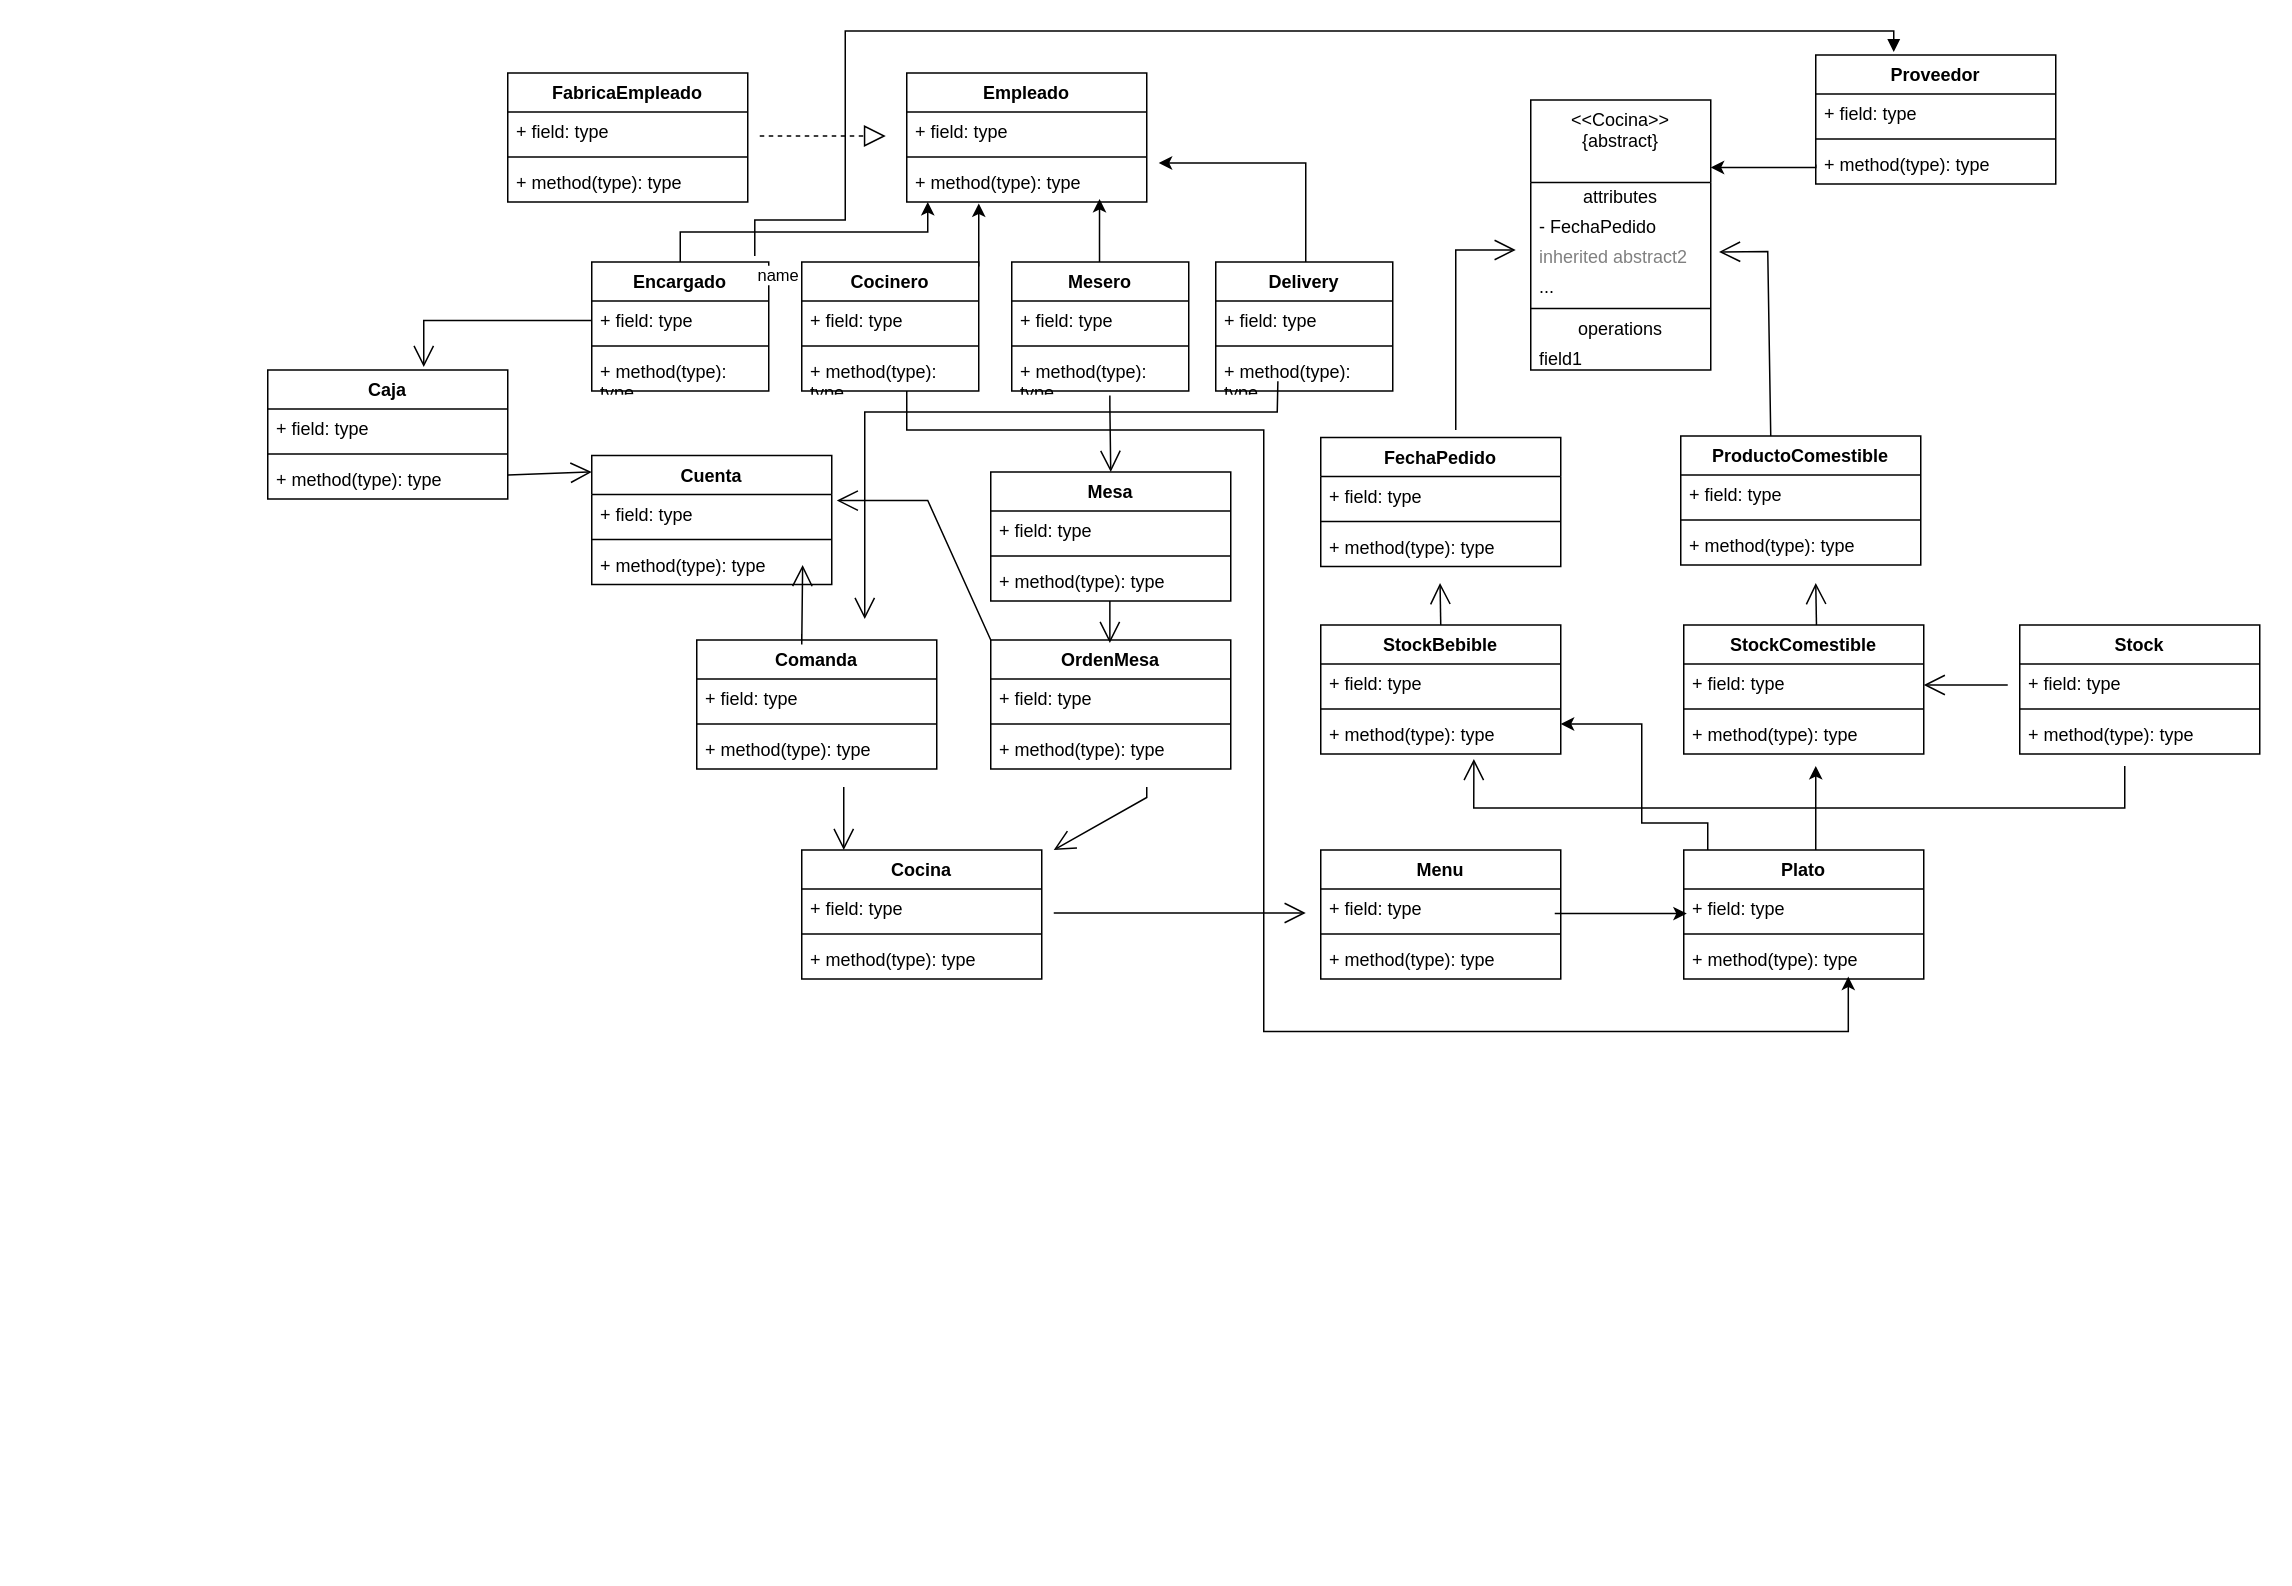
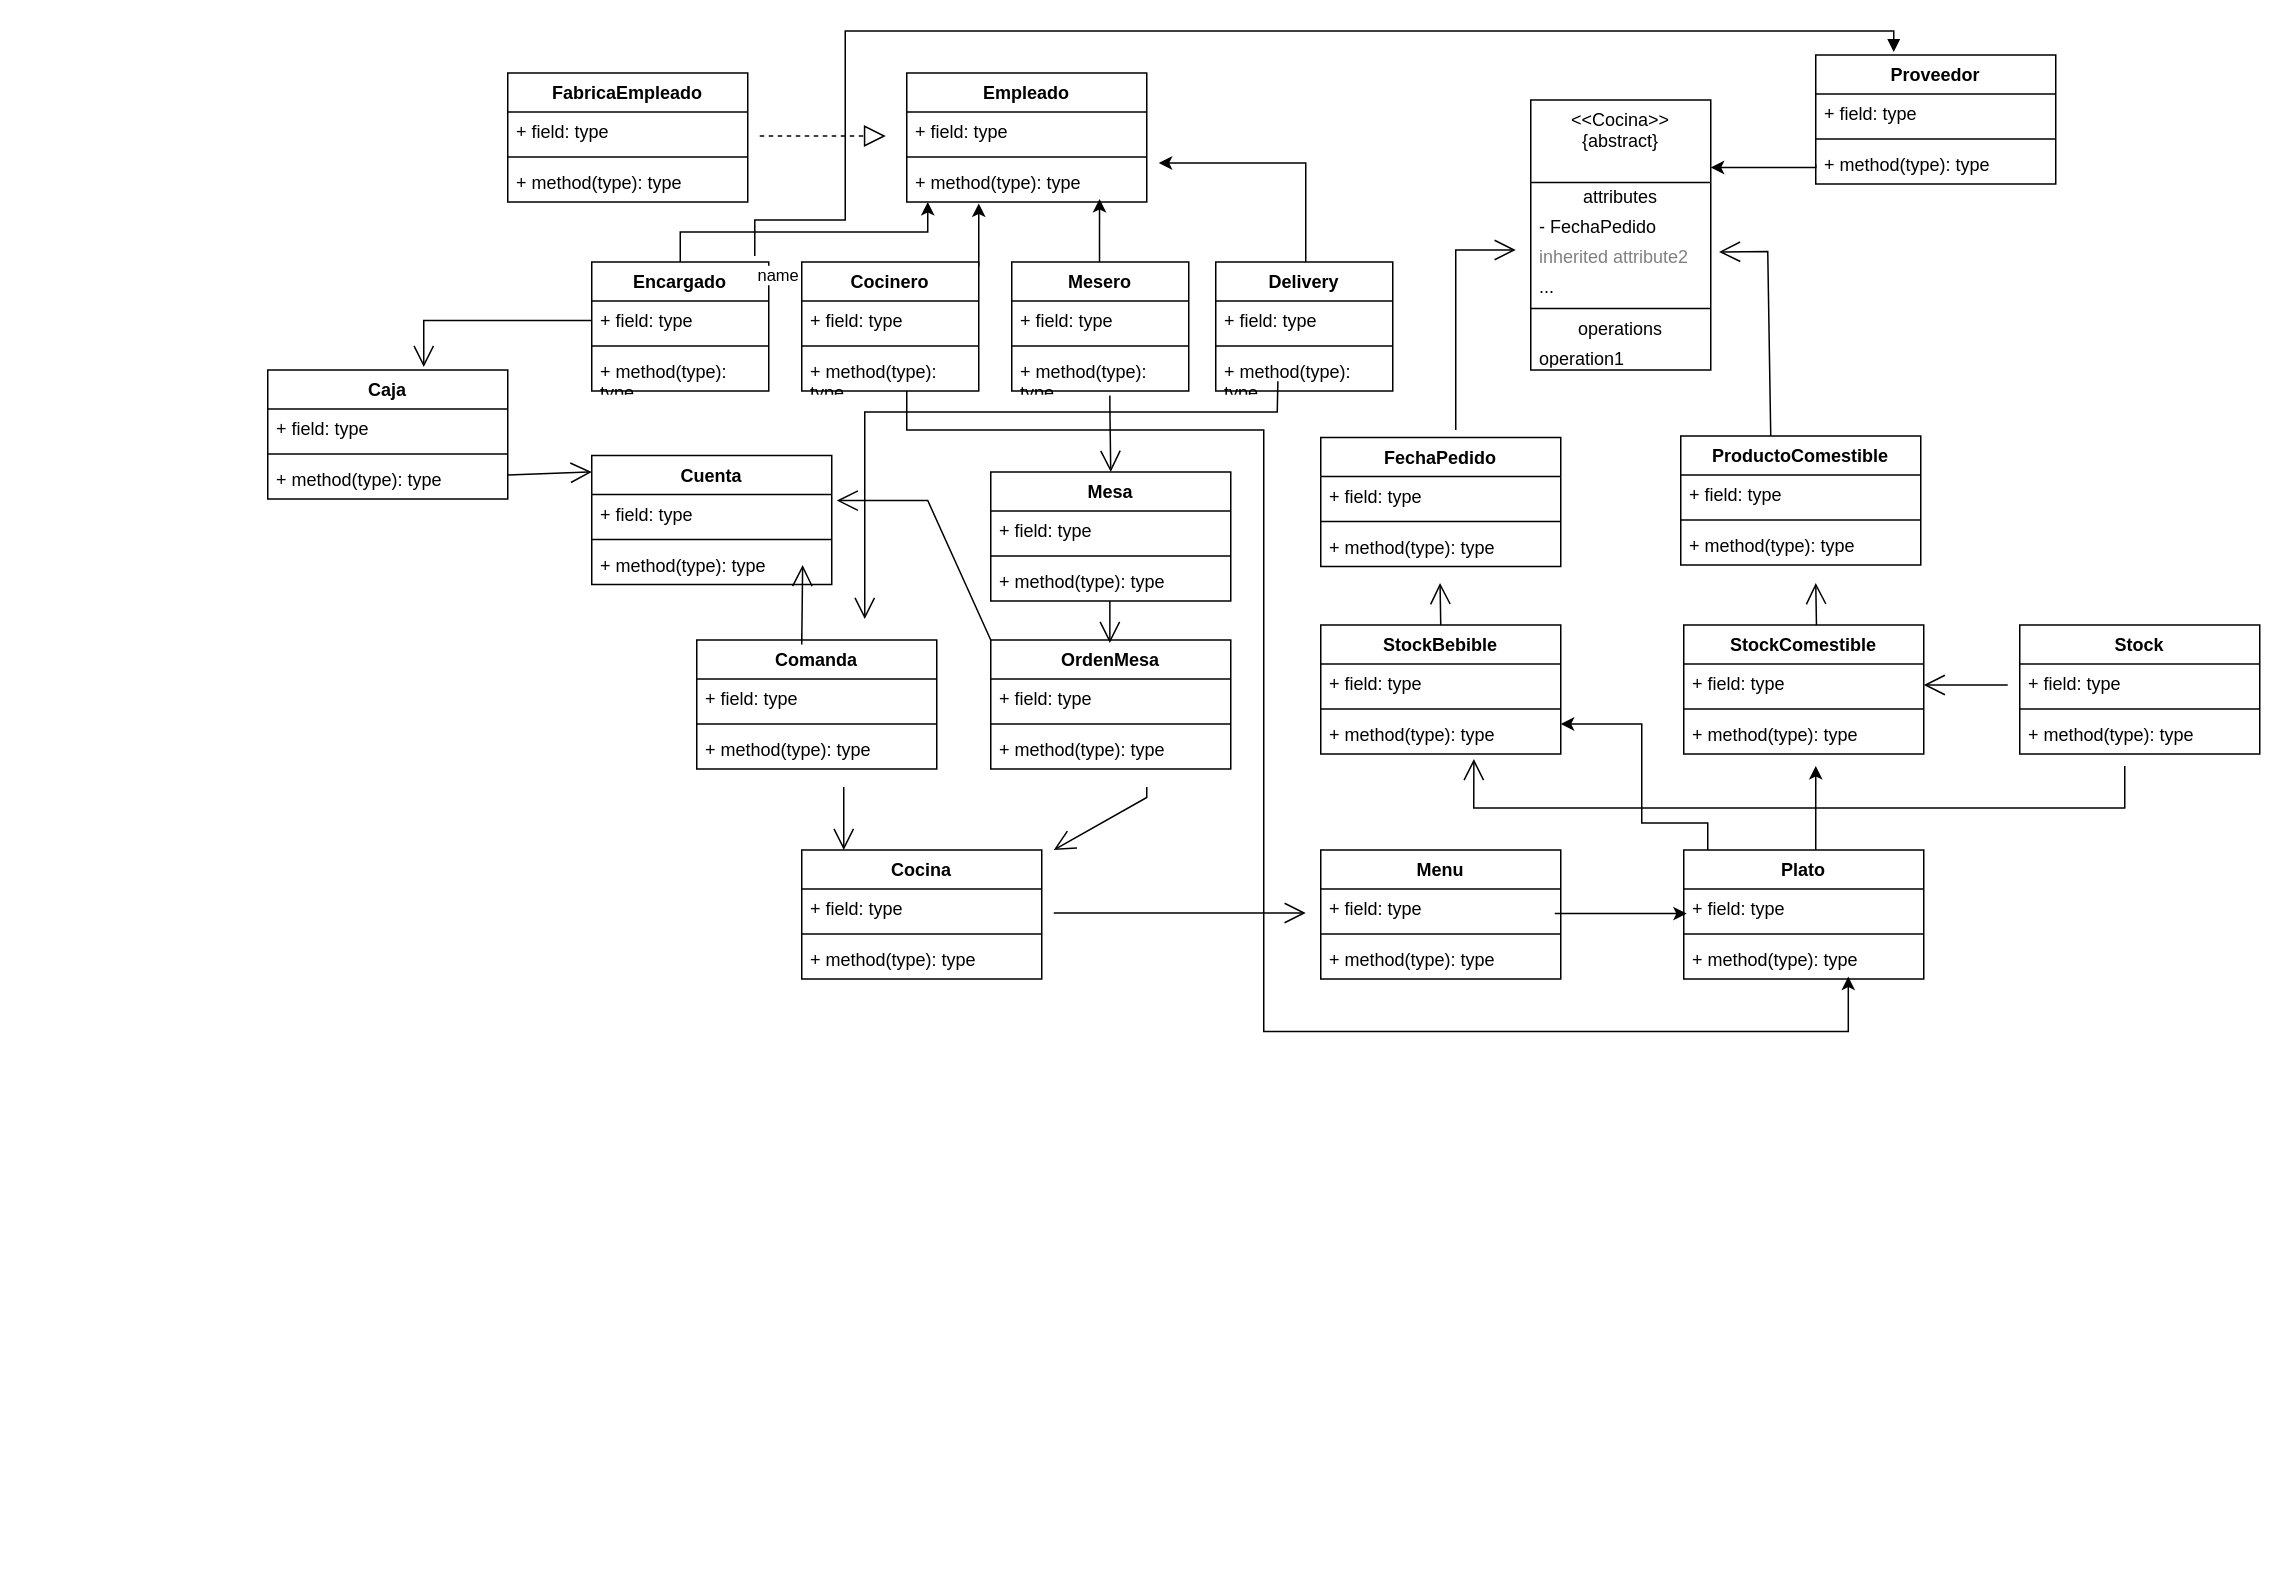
(1622, 257) -> (1622, 257)
(1565, 358) -> (1588, 358)
